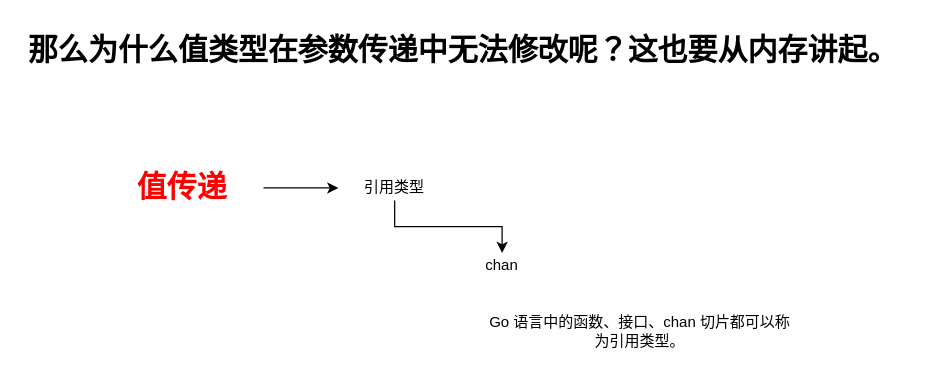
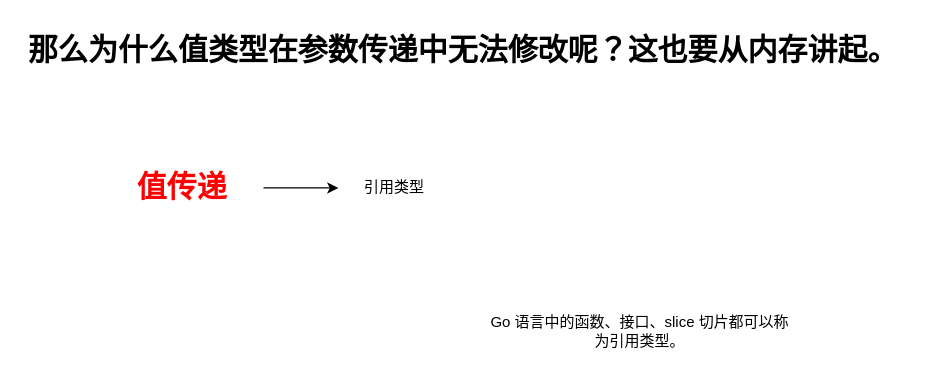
(444, 227) -> none
(502, 266) -> none
(640, 332) -> (640, 332)
